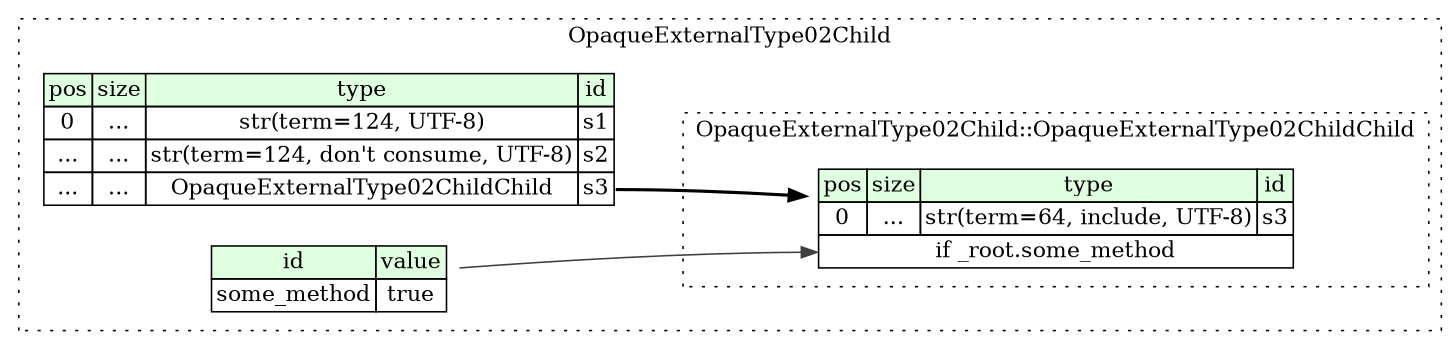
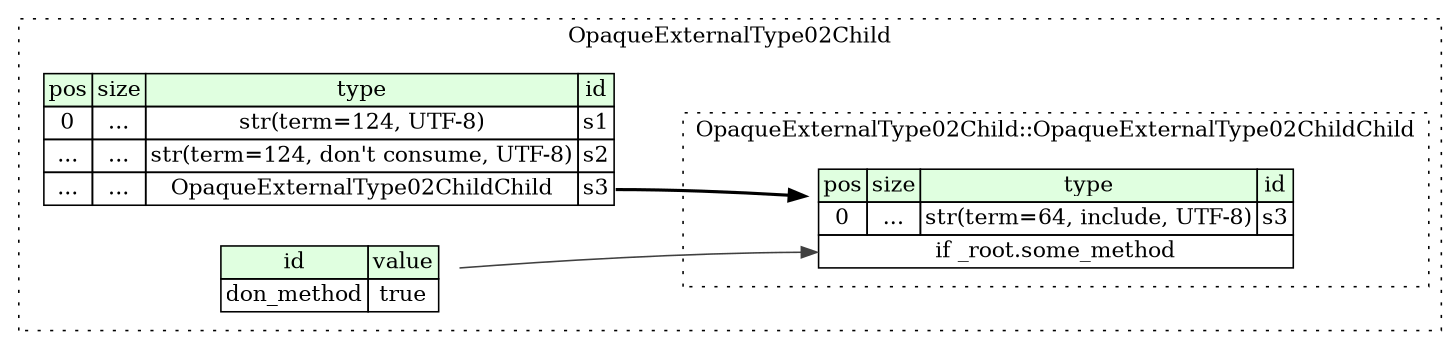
(294, 295) -> (295, 295)
